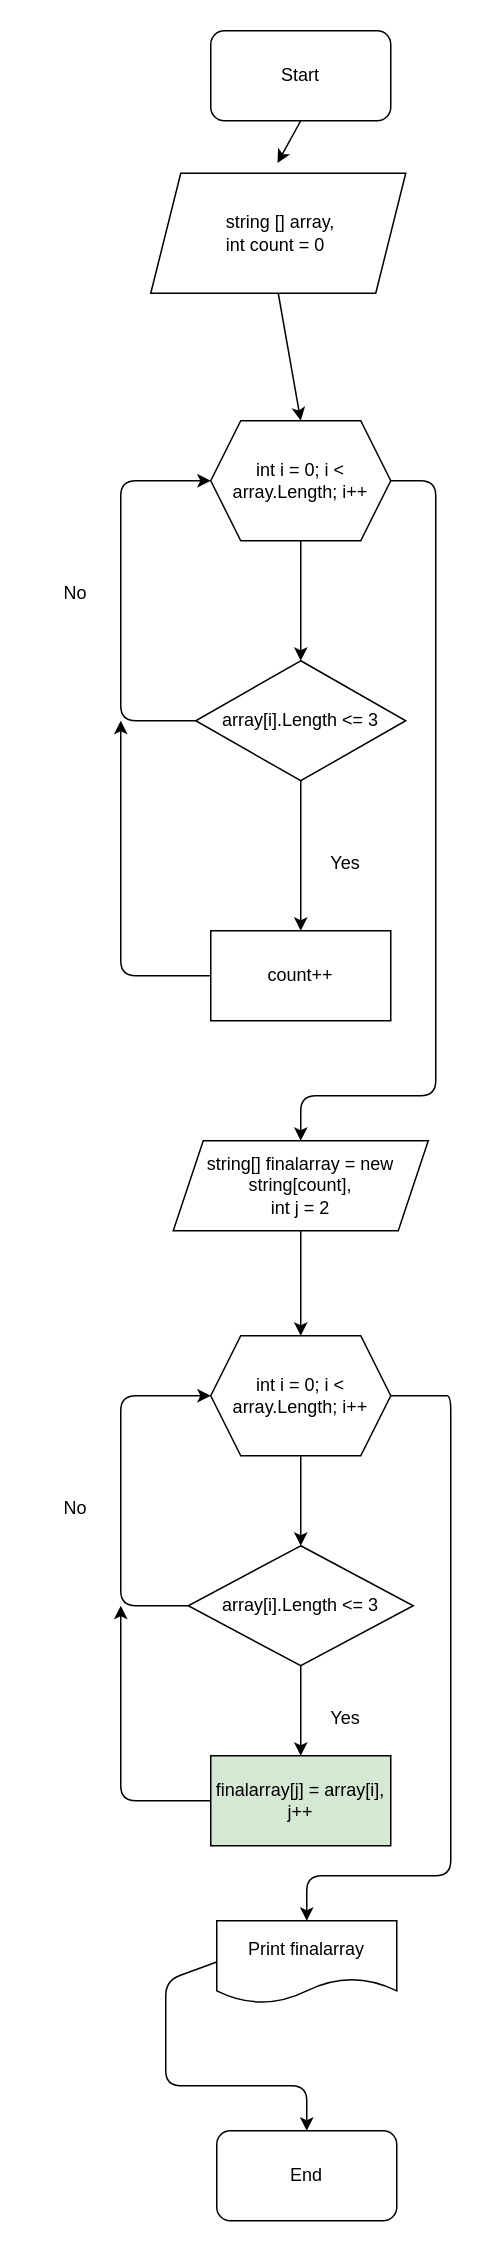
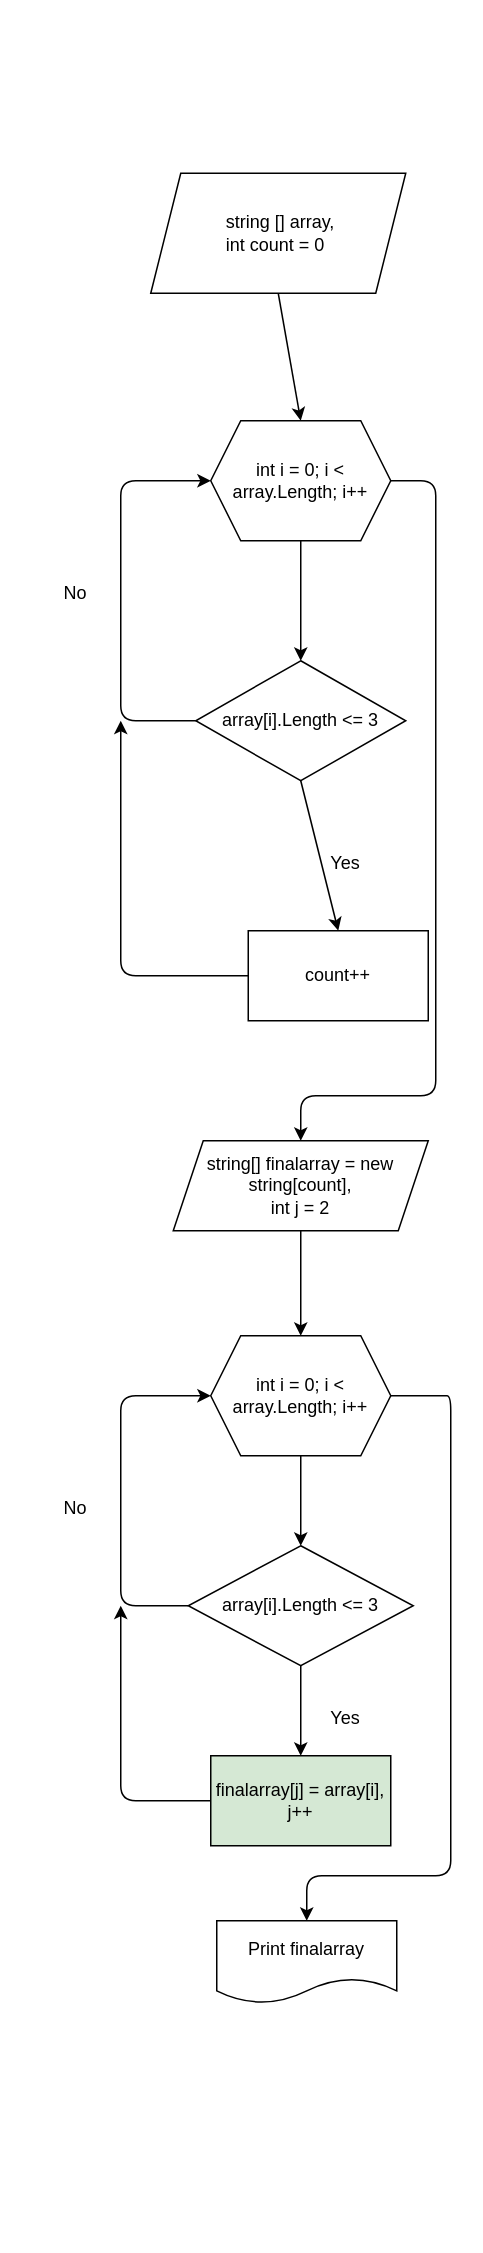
(301, 76) -> none
(291, 138) -> none
(301, 976) -> (338, 976)
(178, 2086) -> none
(307, 2176) -> none
